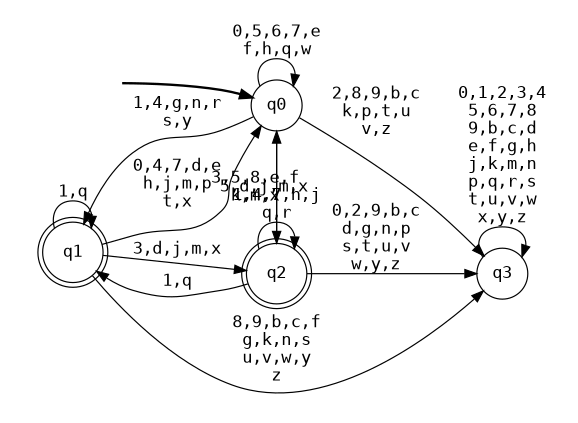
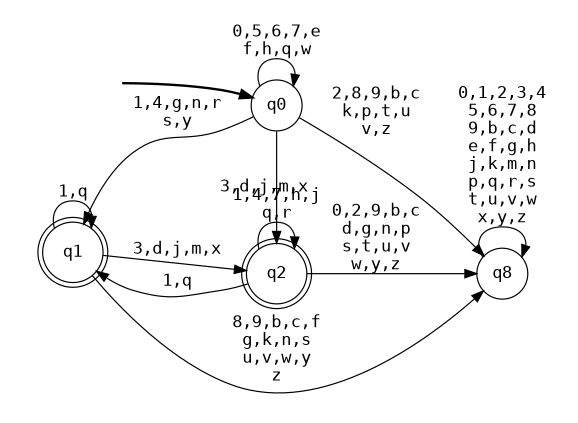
(264, 187) -> (264, 187)
(277, 193) -> none
(204, 223) -> none
(502, 274) -> (502, 274)
